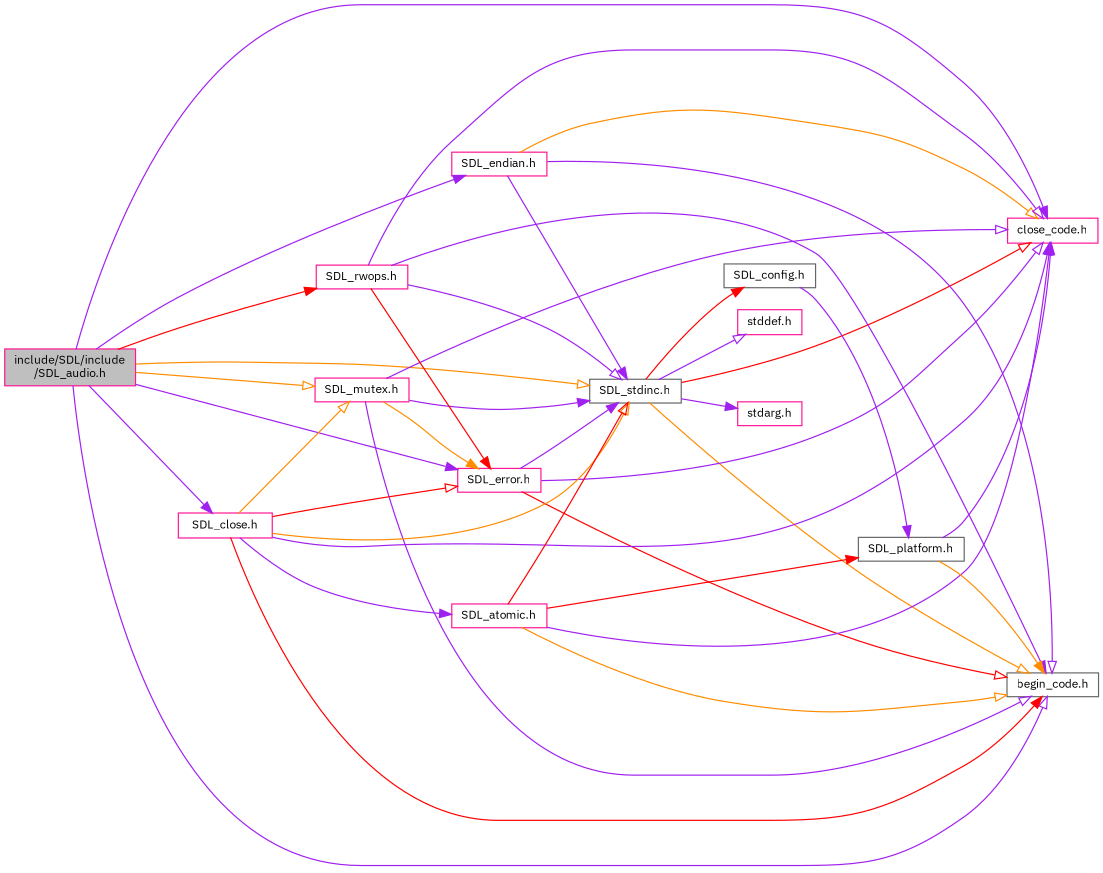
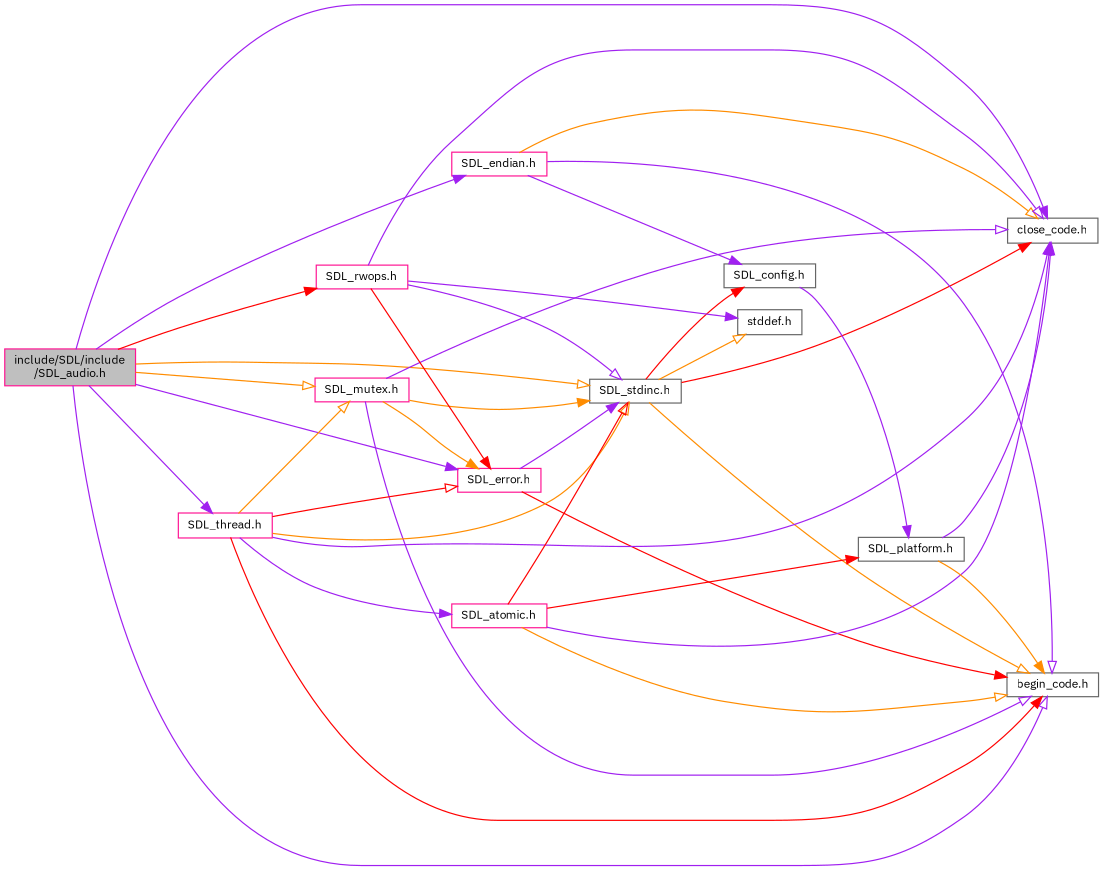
(1053, 231) -> (1053, 231)
(826, 264) -> (559, 296)
(564, 272) -> (629, 218)
(770, 322) -> (770, 322)
(856, 330) -> (856, 330)
(697, 360) -> (697, 360)
(493, 409) -> (493, 409)
(770, 414) -> none
(821, 434) -> none
(225, 525) -> (225, 525)
(752, 600) -> (752, 600)
